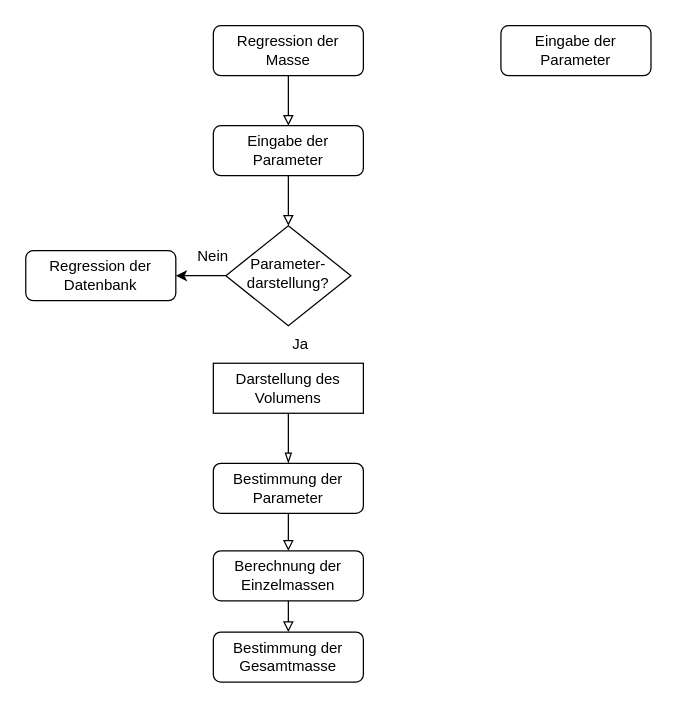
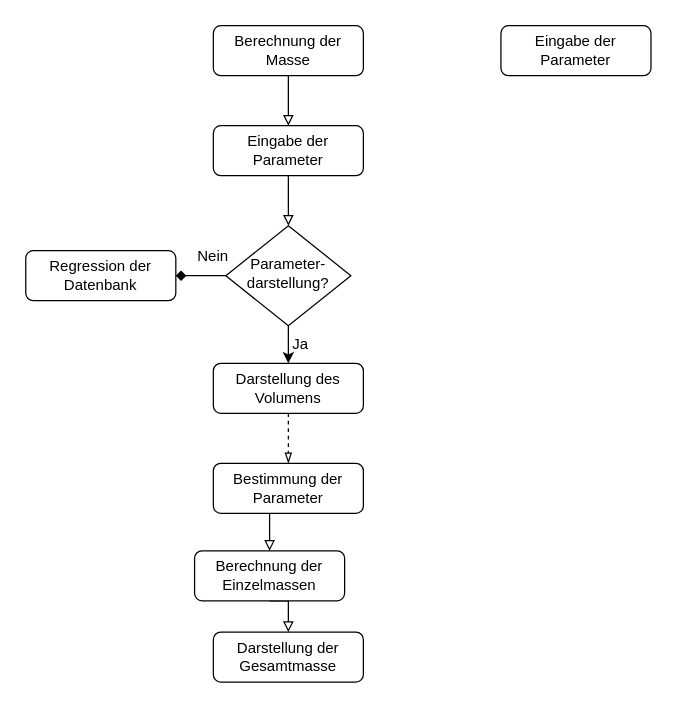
(288, 51) -> (288, 51)
(186, 276) -> (186, 276)
none -> (288, 340)
(288, 388) -> (288, 388)
(288, 434) -> (288, 434)
(288, 576) -> (269, 576)
(288, 657) -> (288, 657)
